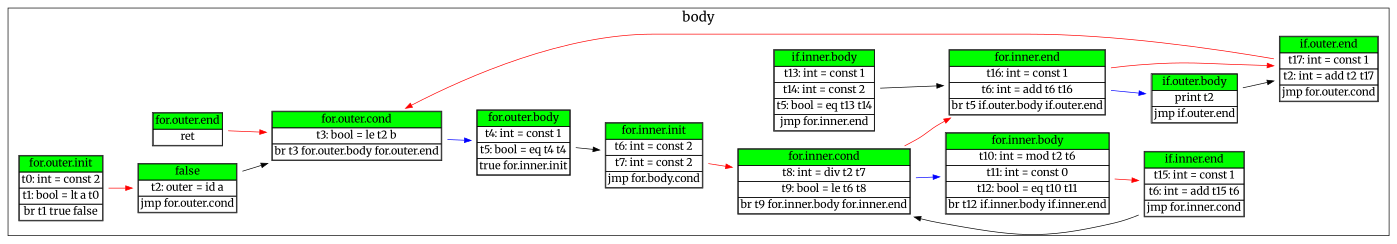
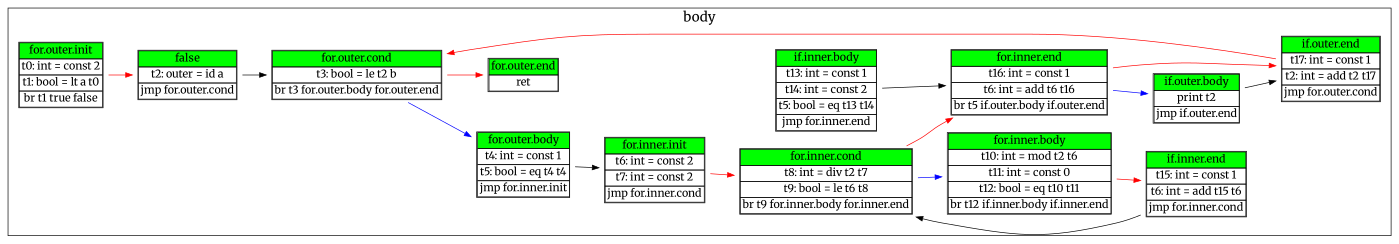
(244, 131) -> (462, 75)
(524, 166) -> (524, 188)
(654, 179) -> (655, 193)
